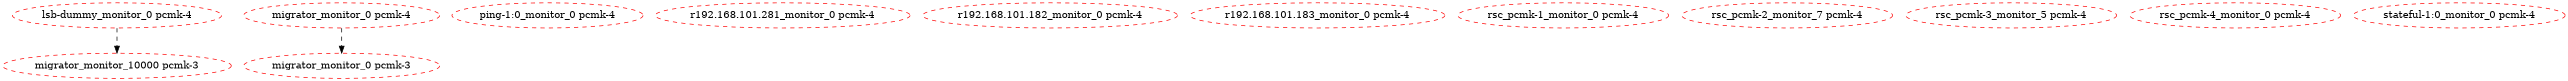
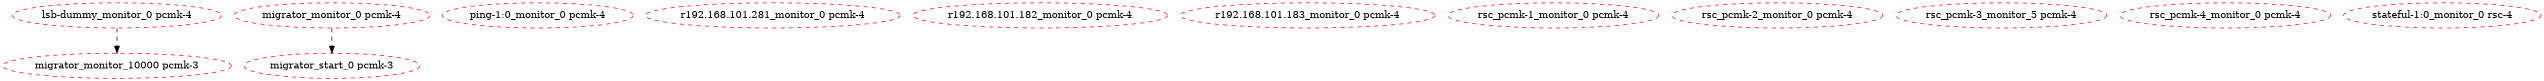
(1787, 15) -> (1777, 15)
(2459, 15) -> (2442, 15)
(342, 66) -> (332, 66)
